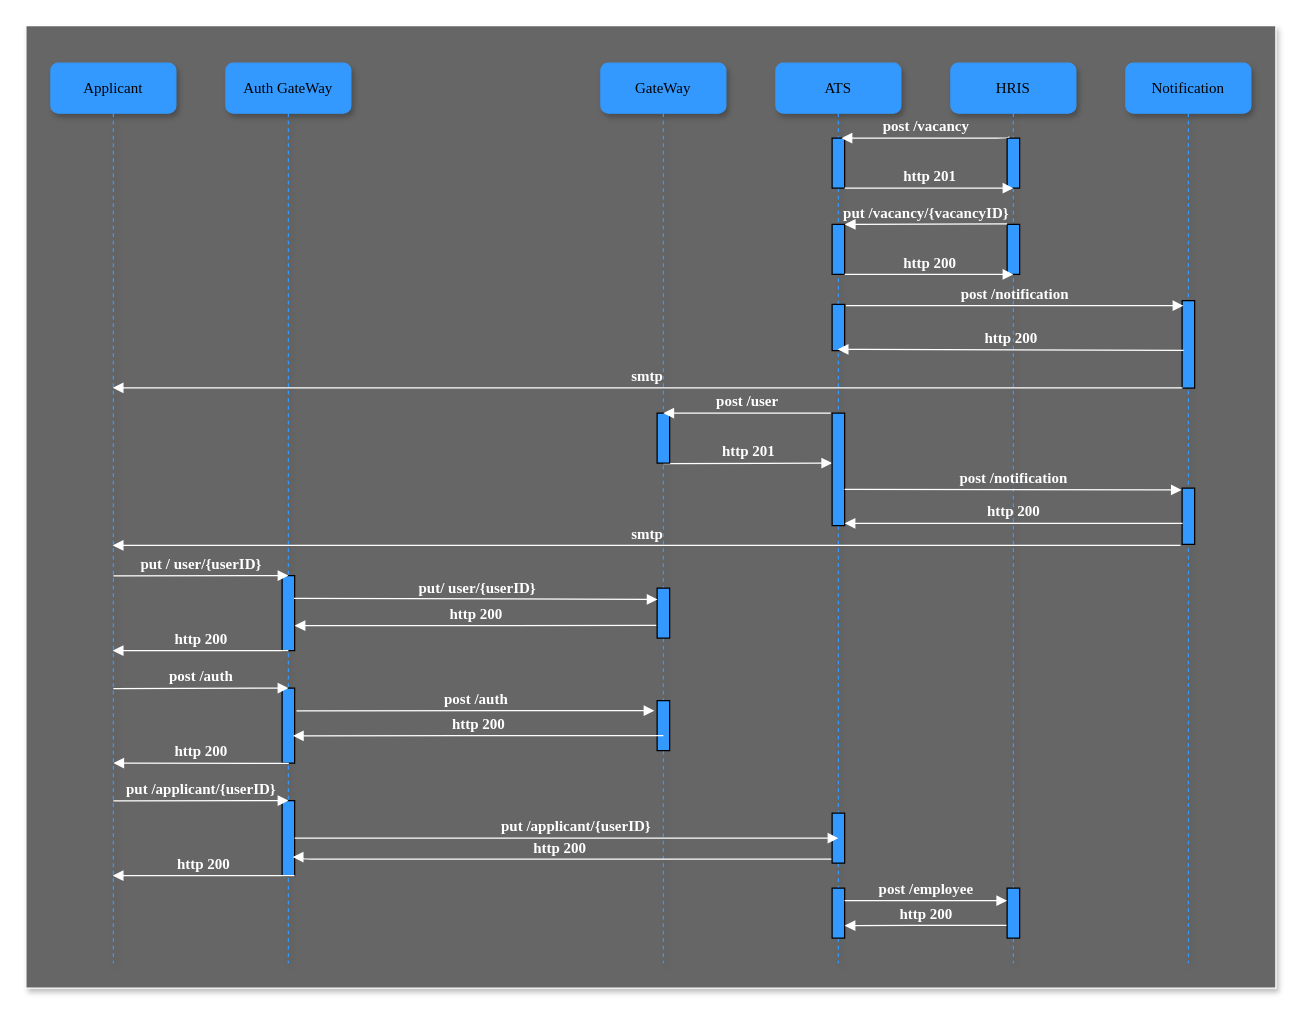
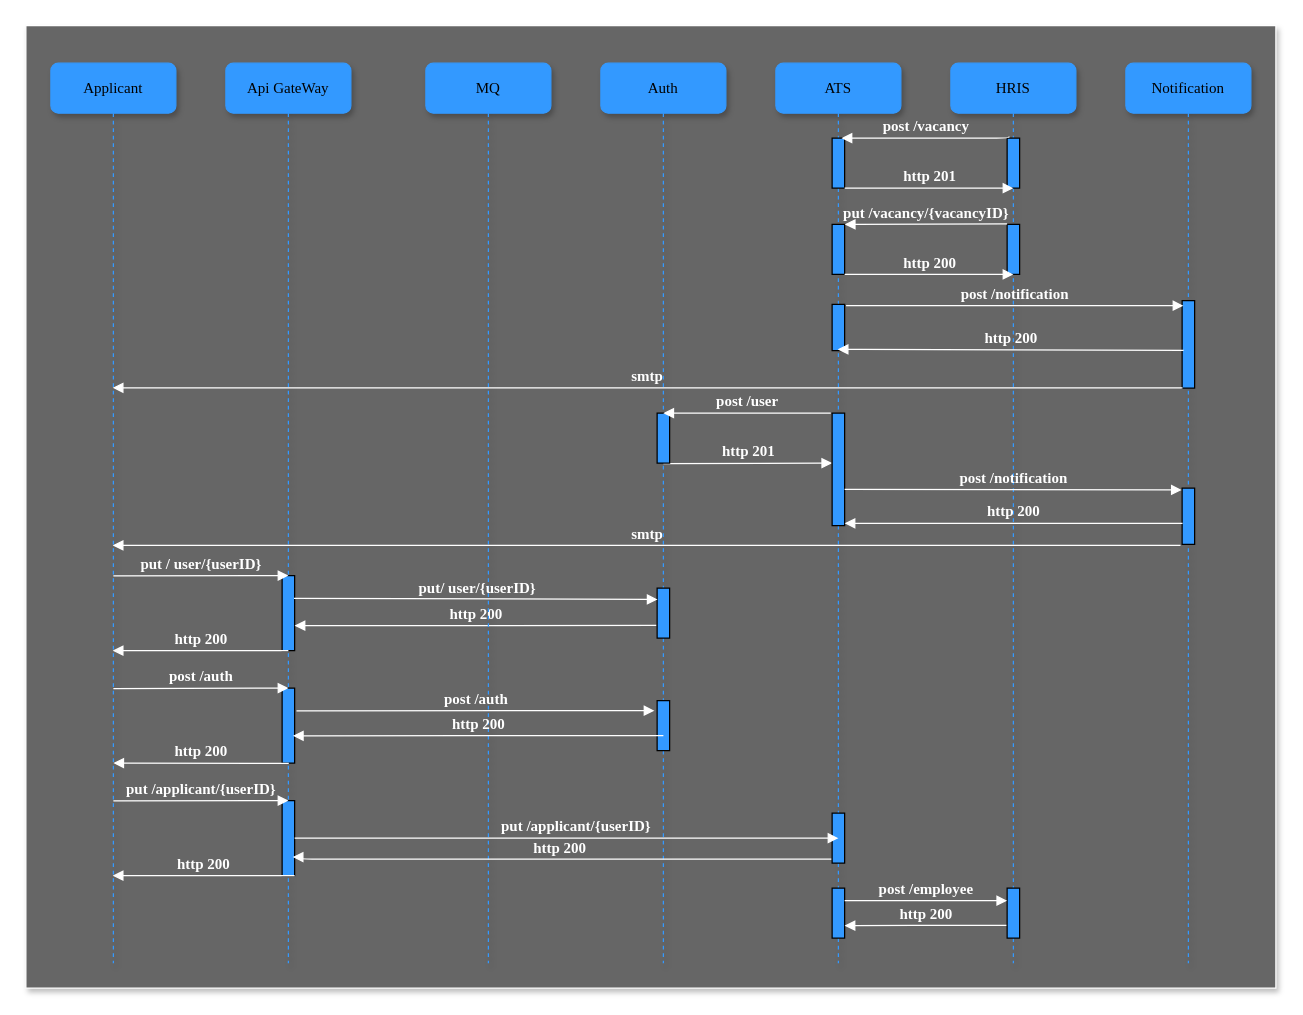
(288, 88) -> (288, 88)
(663, 88) -> (663, 88)
none -> (488, 513)
